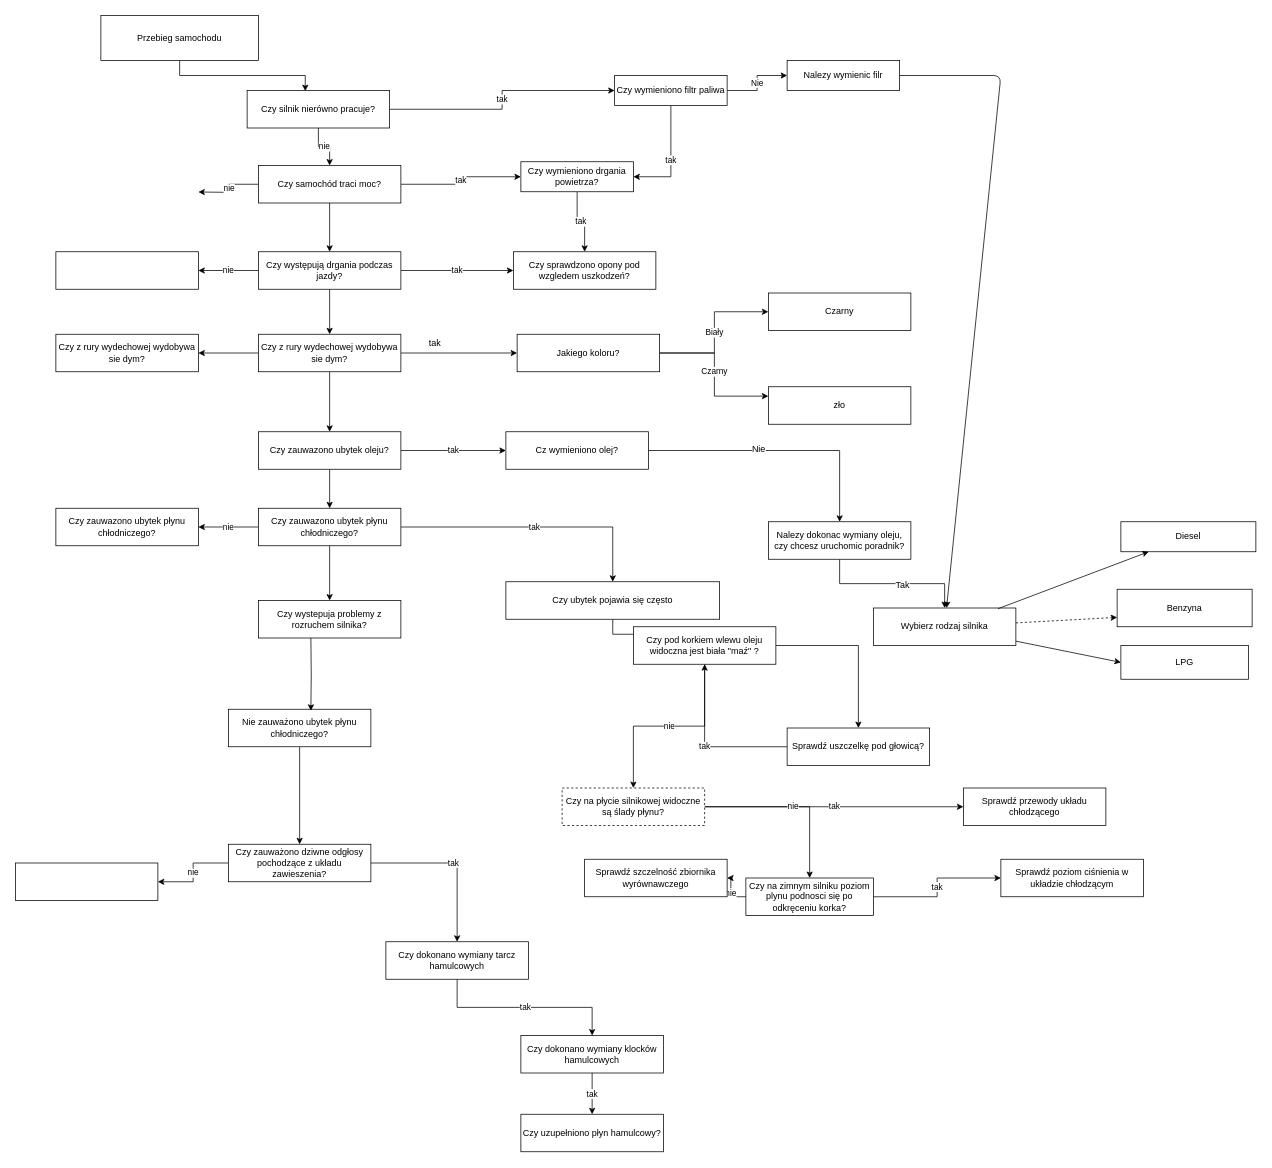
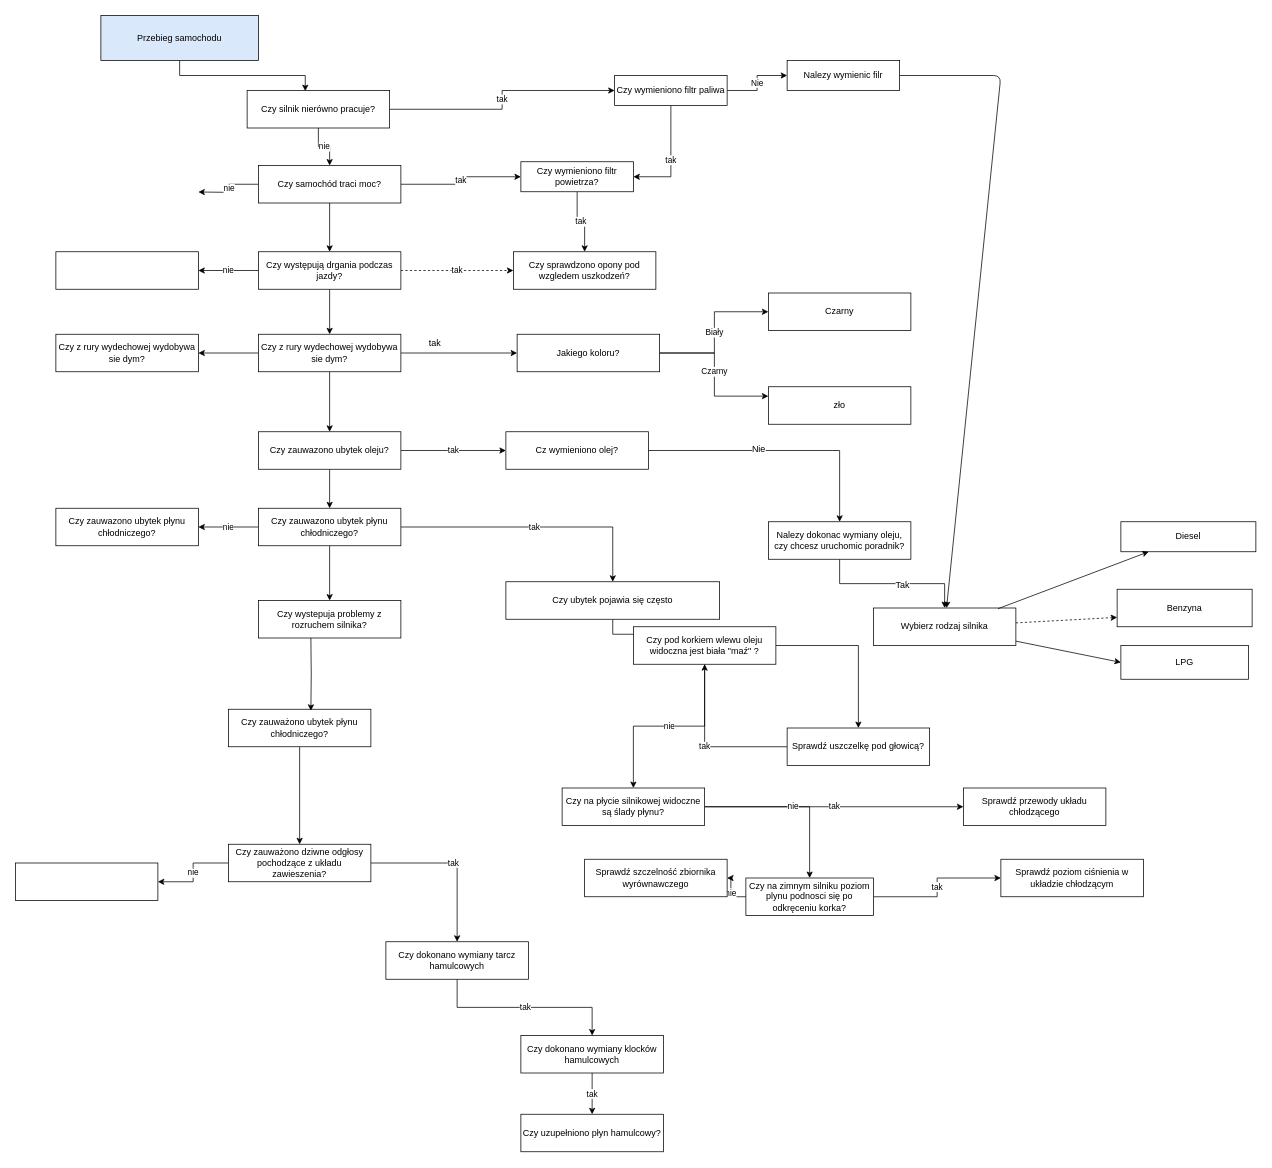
(180, 38) -> (180, 38)
(577, 177) -> (577, 177)
(426, 270) -> (426, 270)
(300, 728) -> (300, 728)
(633, 807) -> (633, 807)
